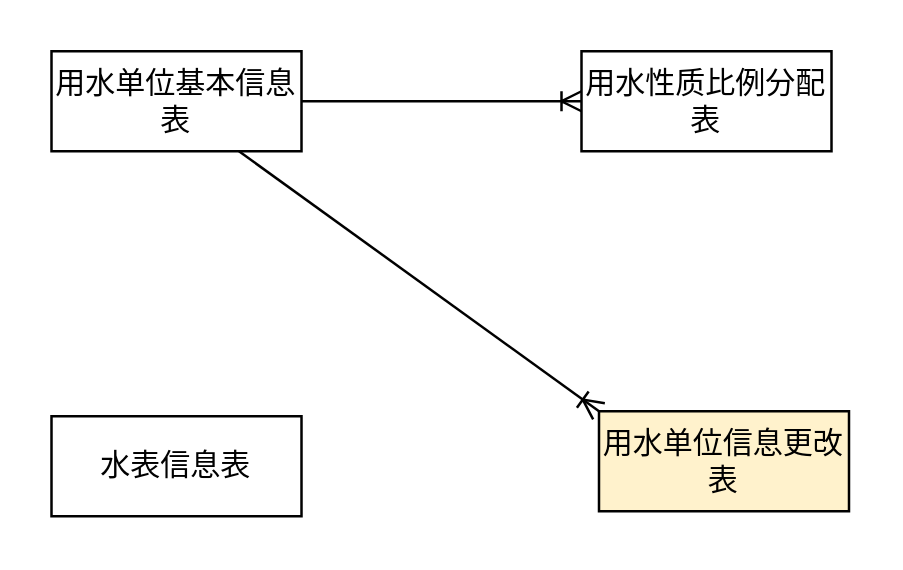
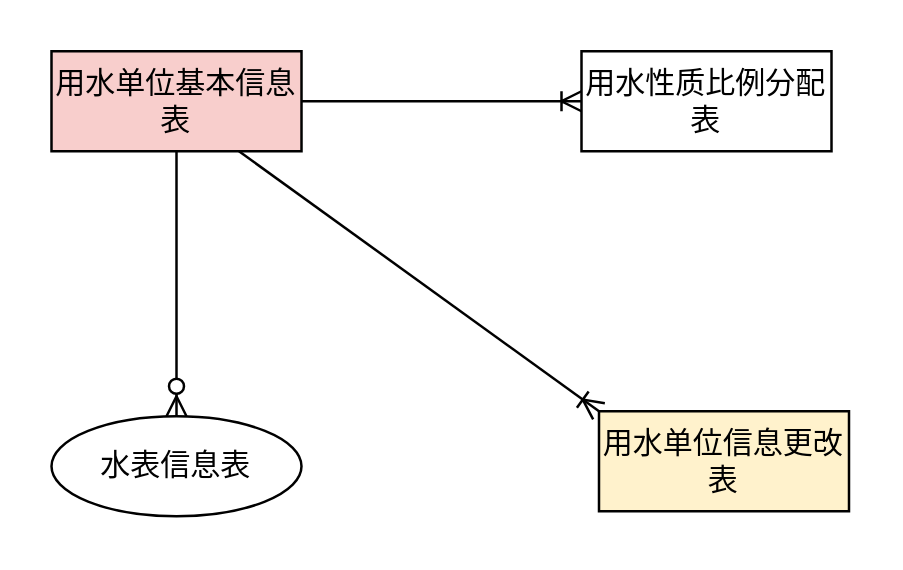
(176, 101) -> (176, 101)
none -> (176, 266)
(176, 466) -> (176, 466)
